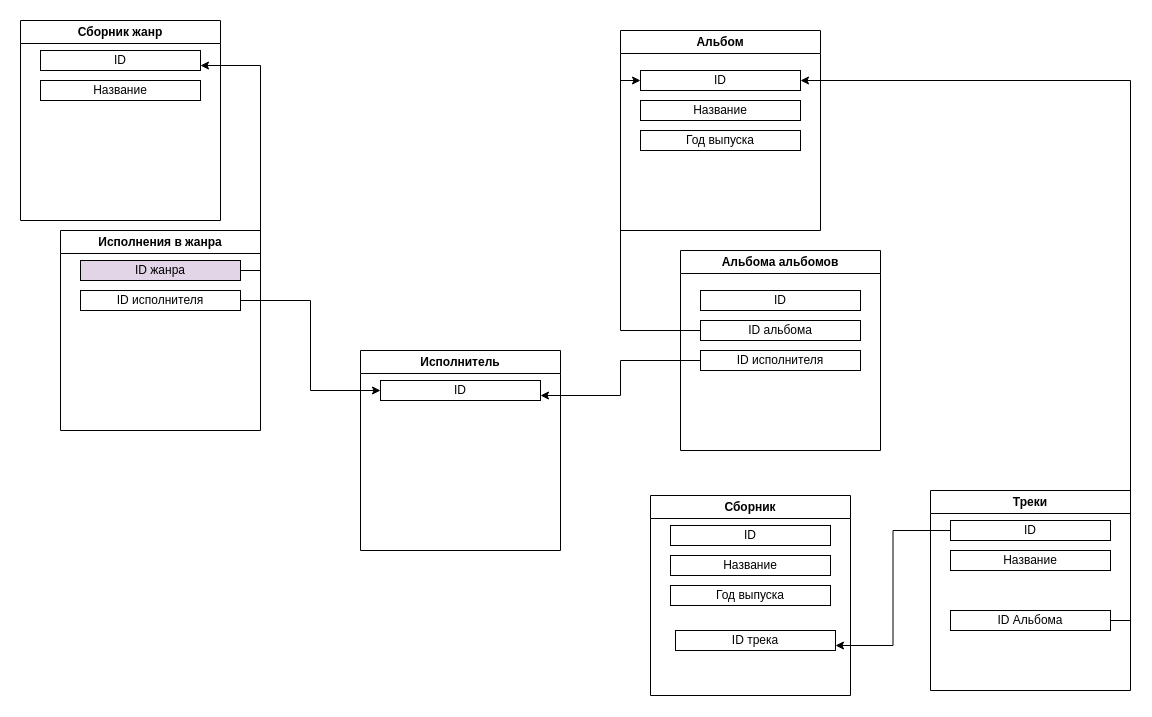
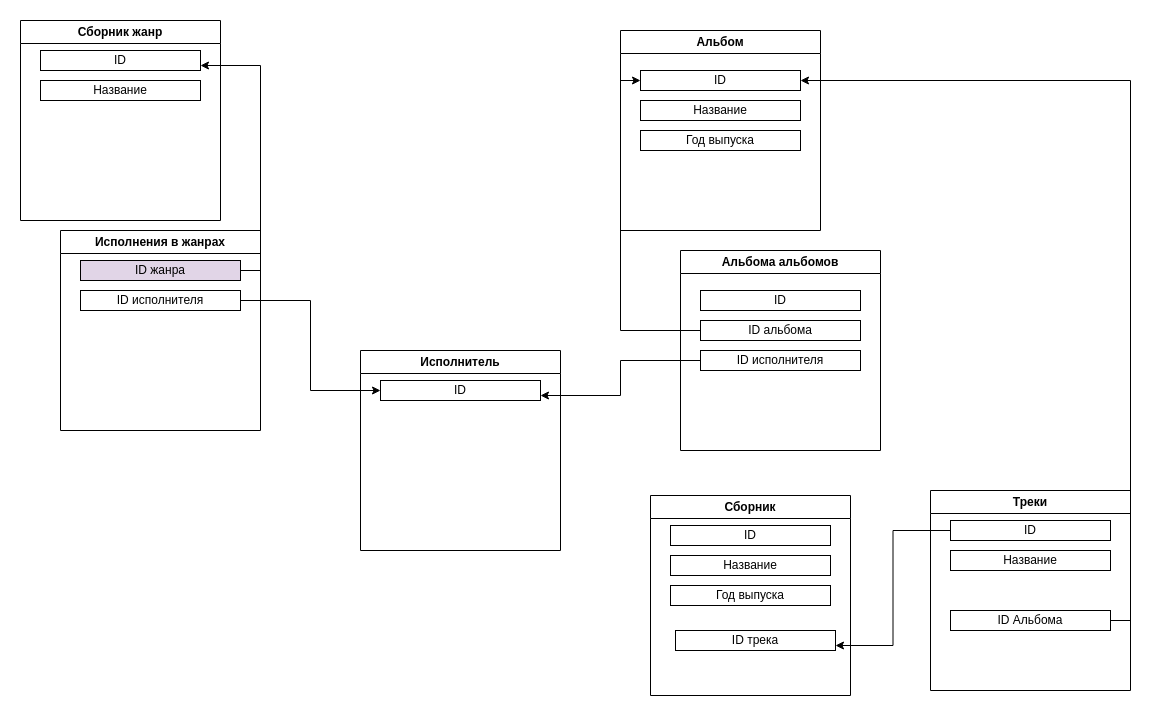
(161, 243) -> (161, 243)
